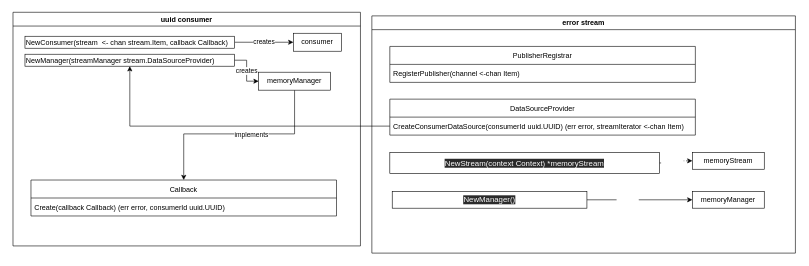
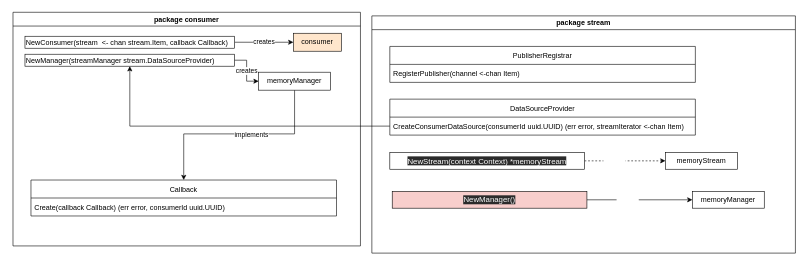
(186, 20) -> (186, 20)
(584, 23) -> (584, 23)
(317, 42) -> (317, 42)
(729, 161) -> (702, 161)
(525, 163) -> (487, 161)
(490, 200) -> (490, 200)
